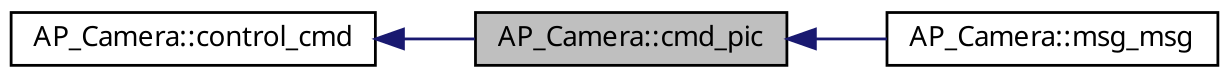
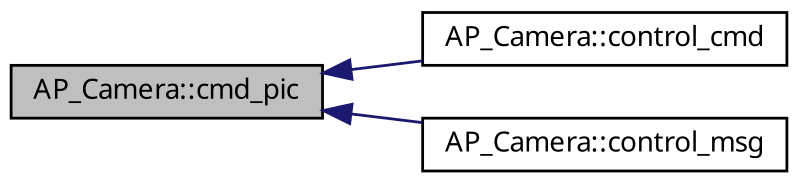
(439, 39) -> (387, 65)
(1052, 39) -> (605, 145)
